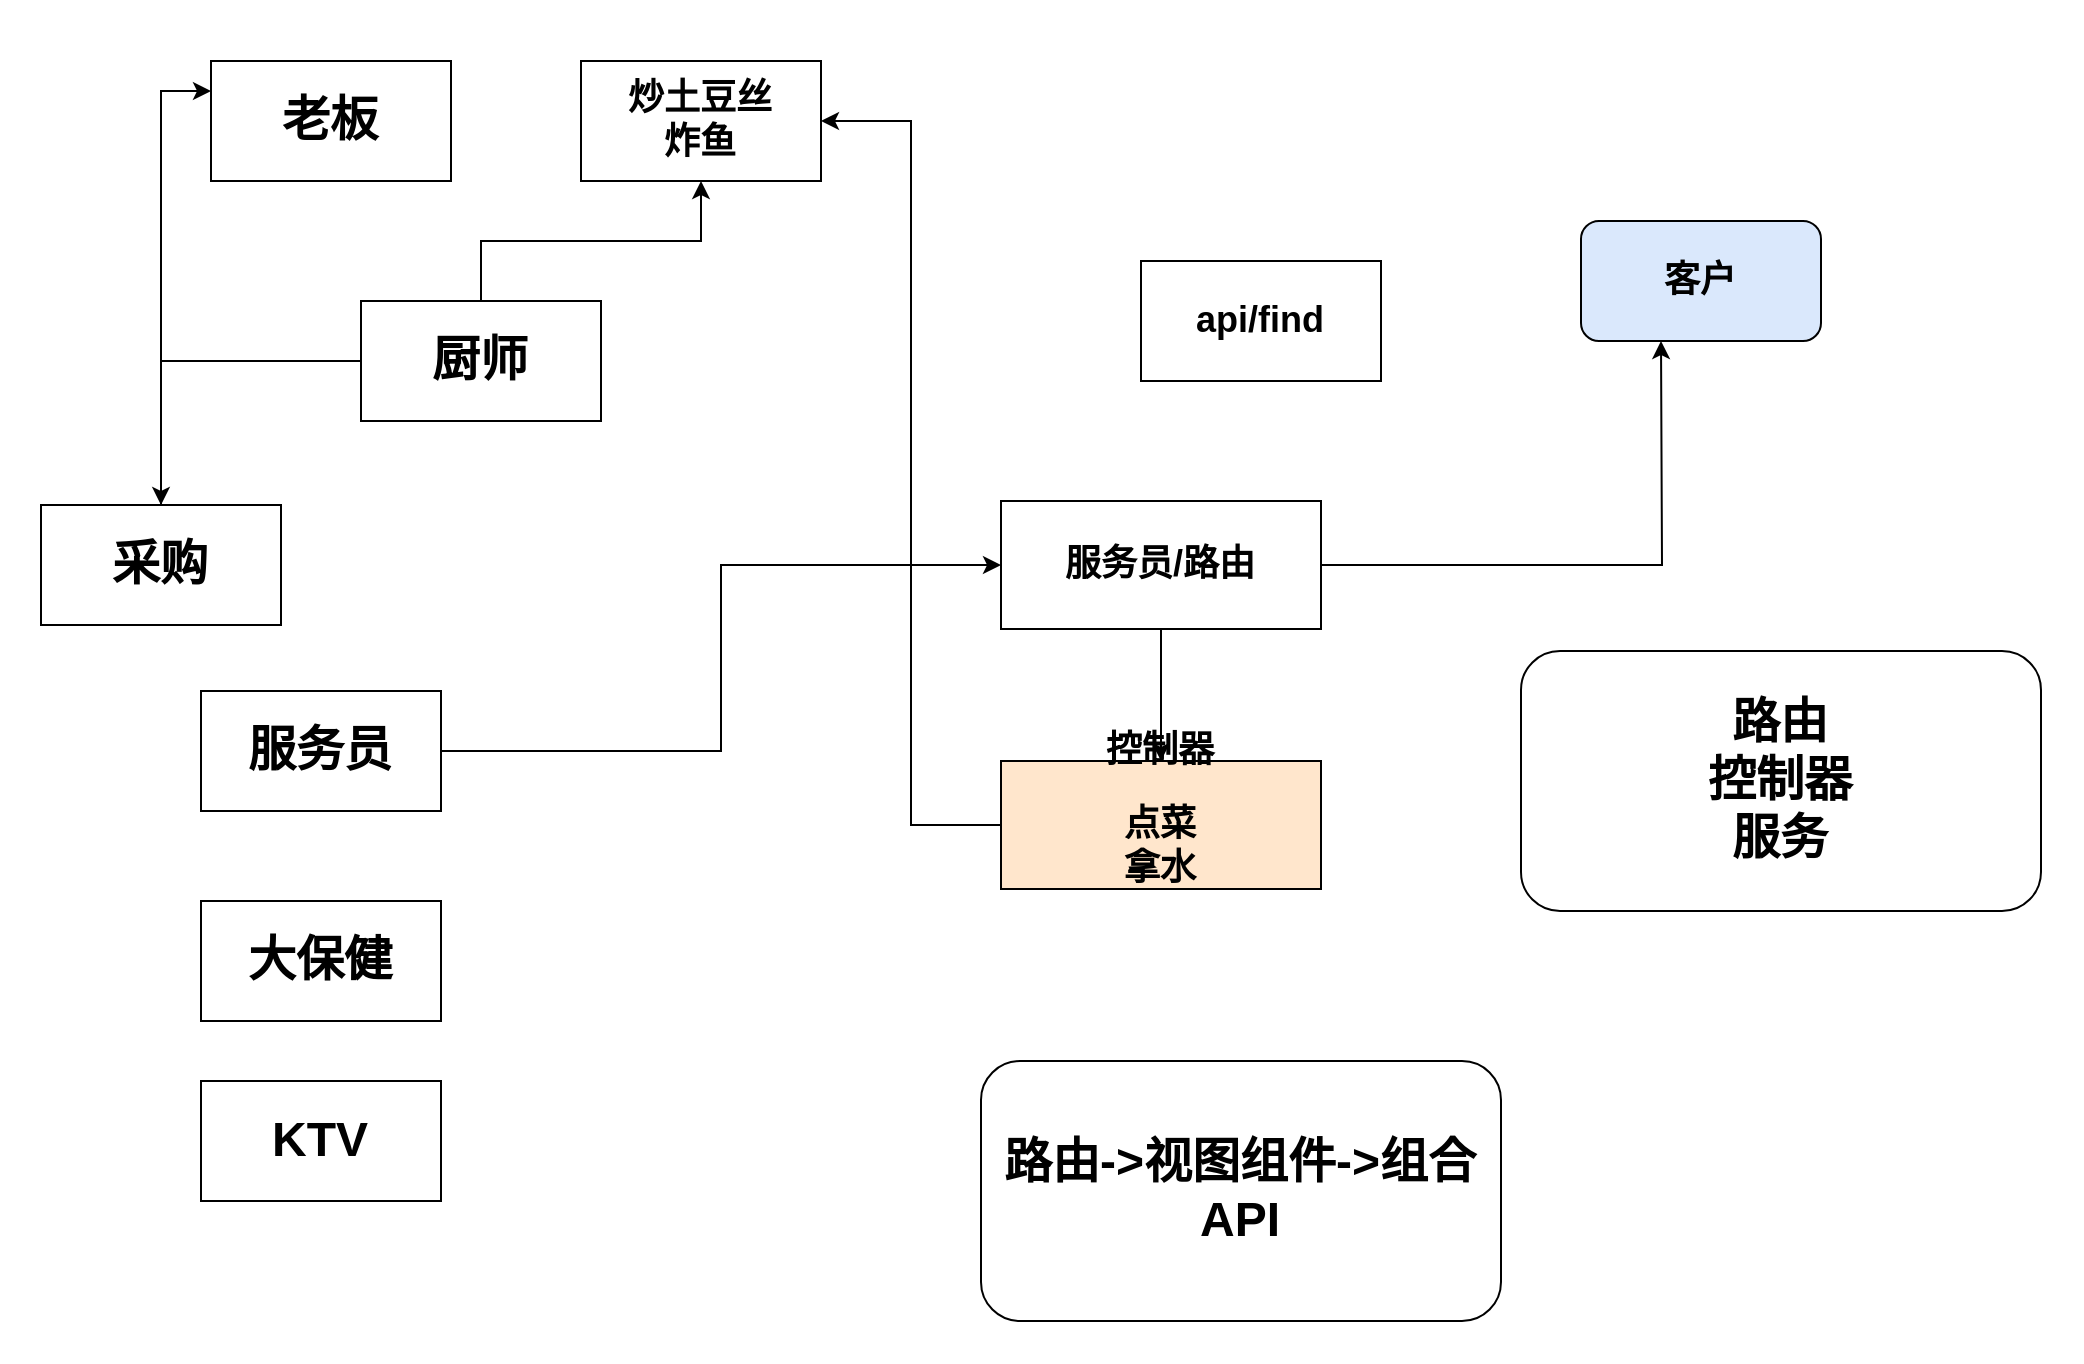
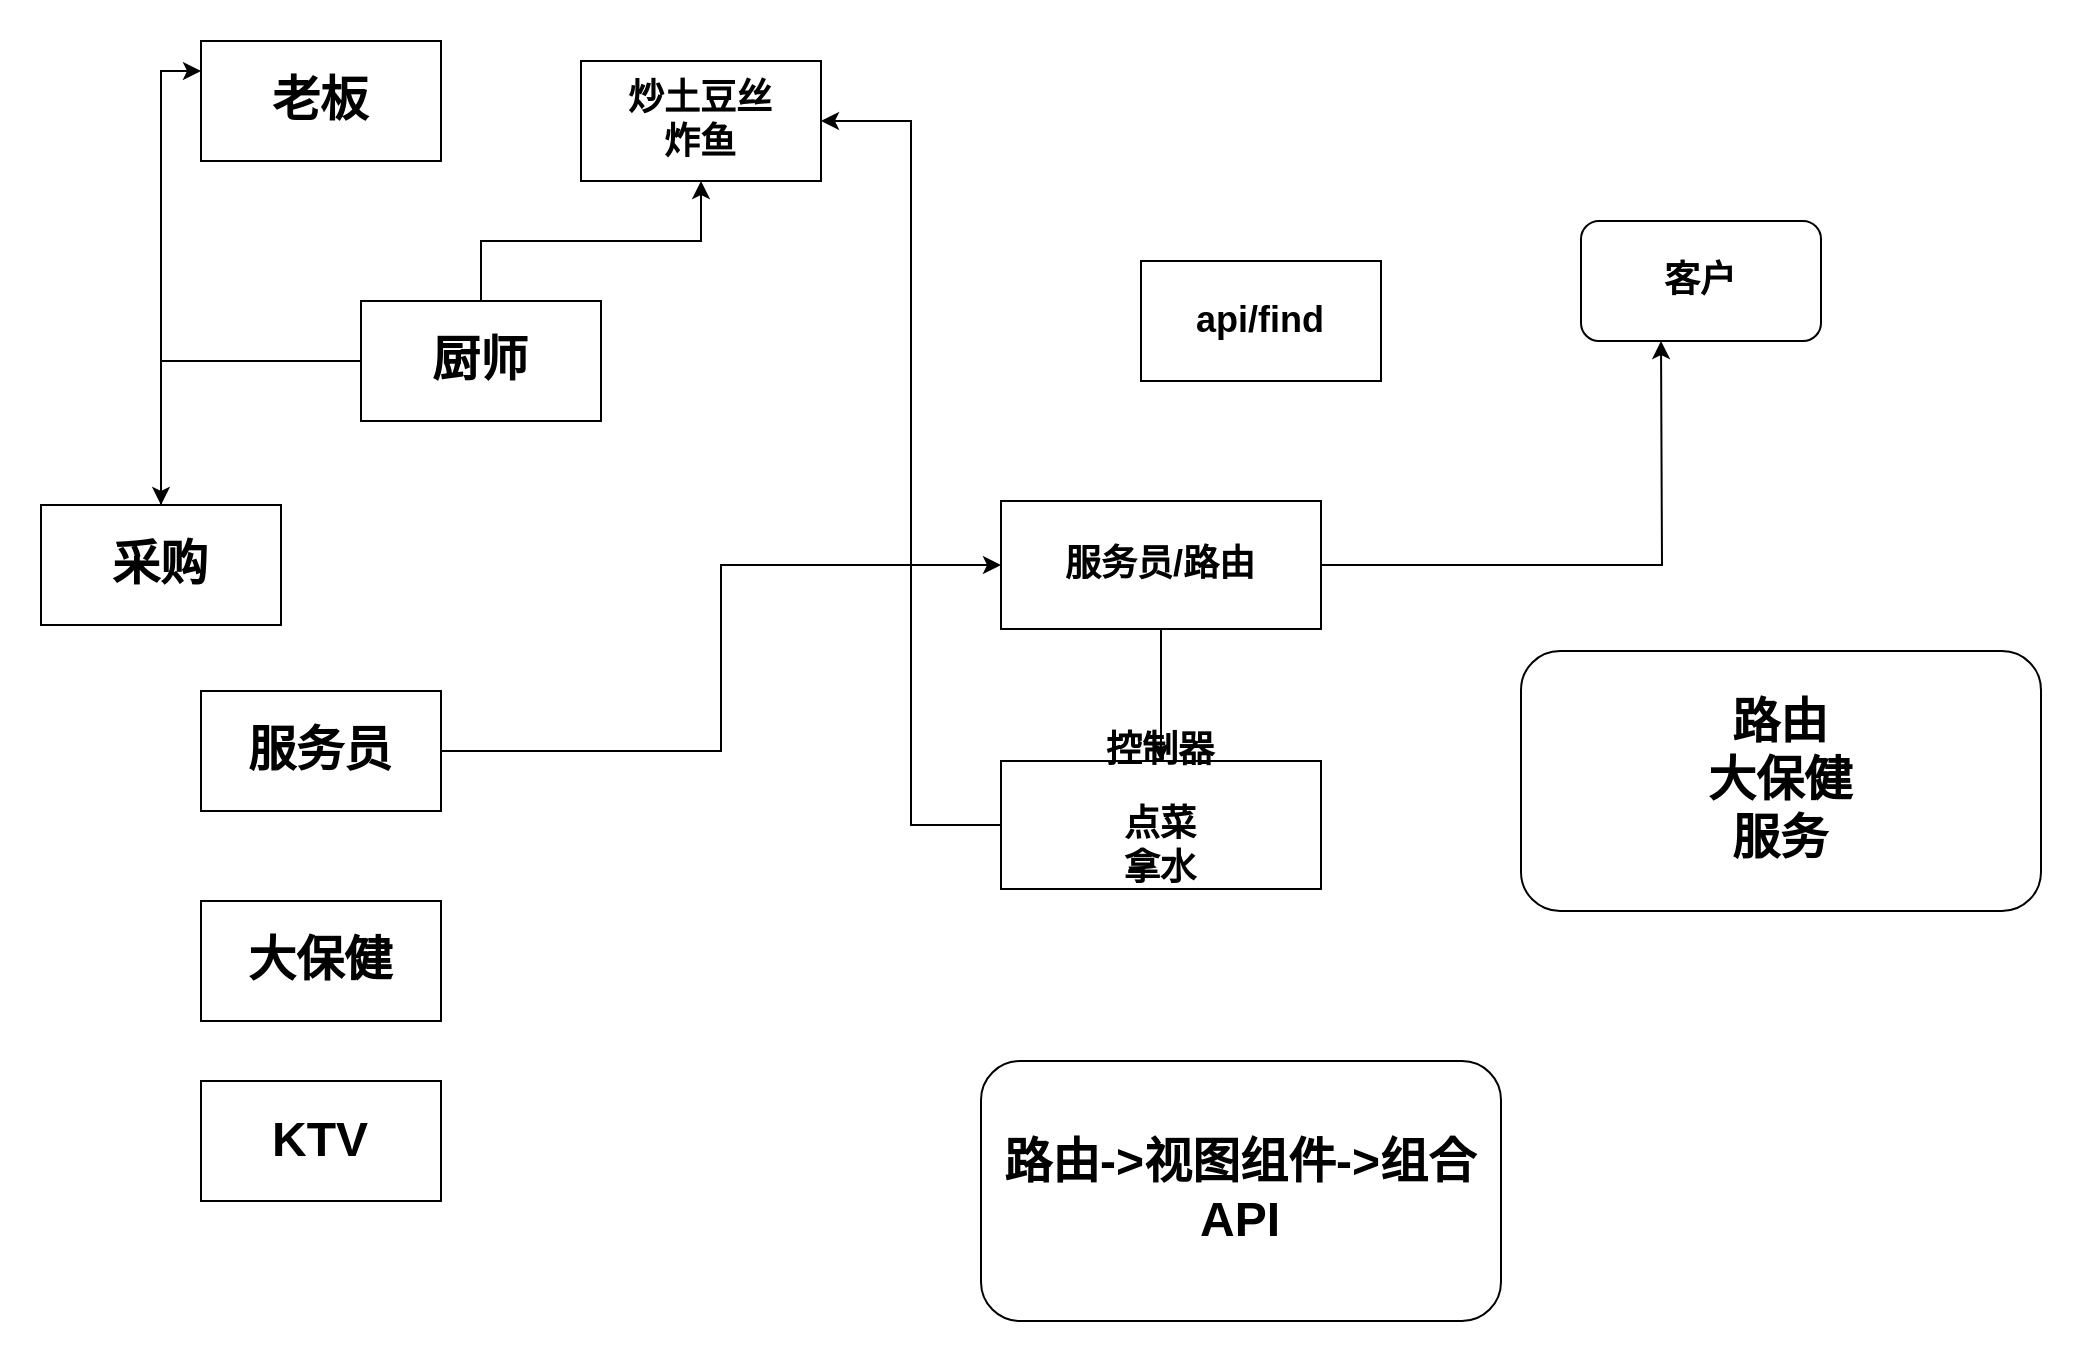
(331, 121) -> (321, 101)
(1701, 281) -> (1701, 281)
(1781, 781) -> (1781, 781)
(1161, 825) -> (1161, 825)
